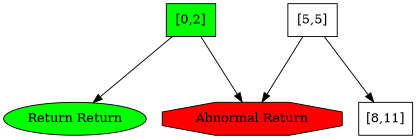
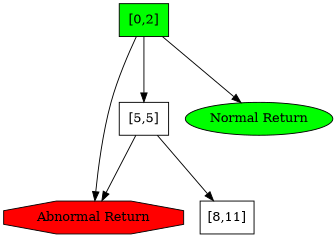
none -> (144, 65)
(75, 119) -> (259, 119)
